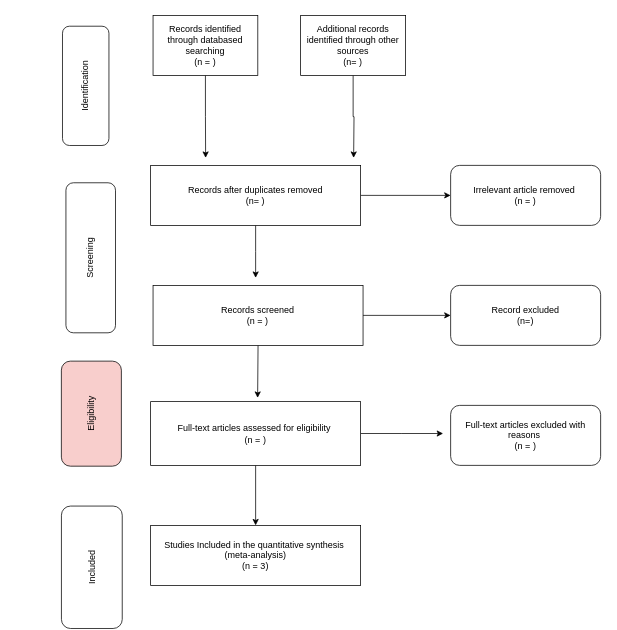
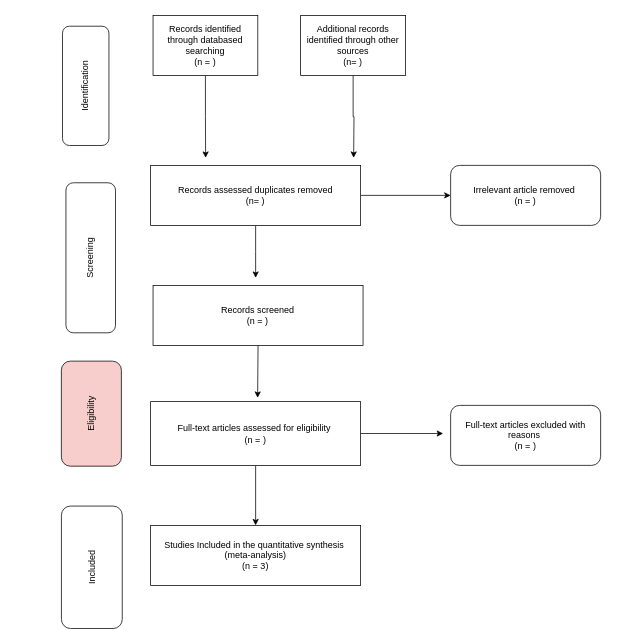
(255, 195) -> (255, 195)
(404, 315) -> none
(525, 315) -> none
